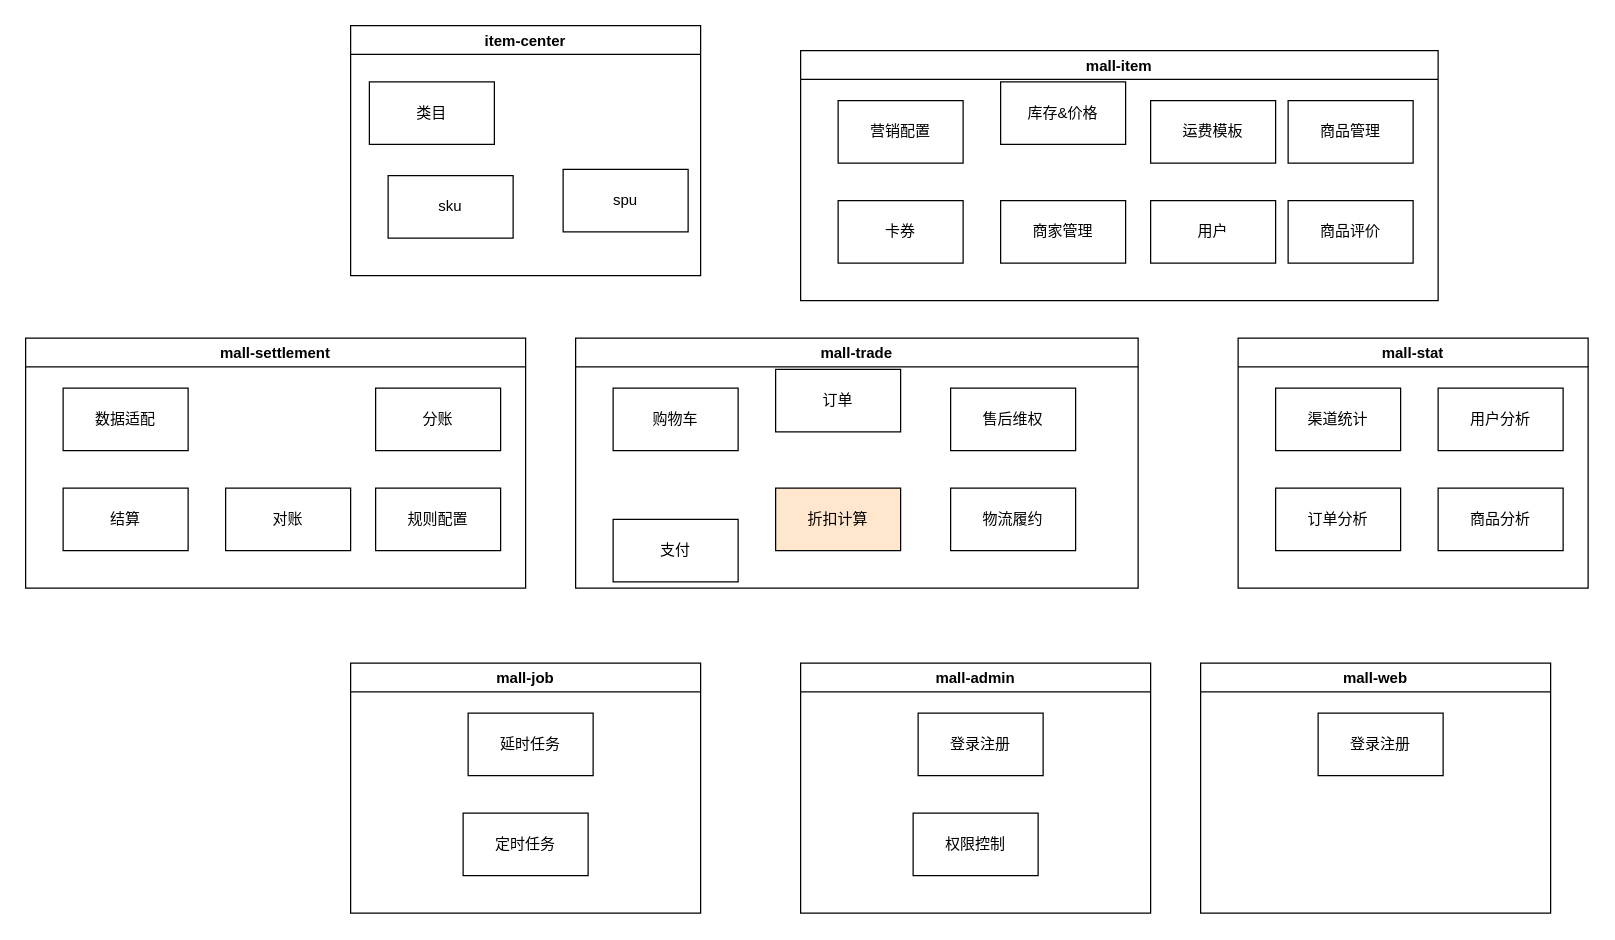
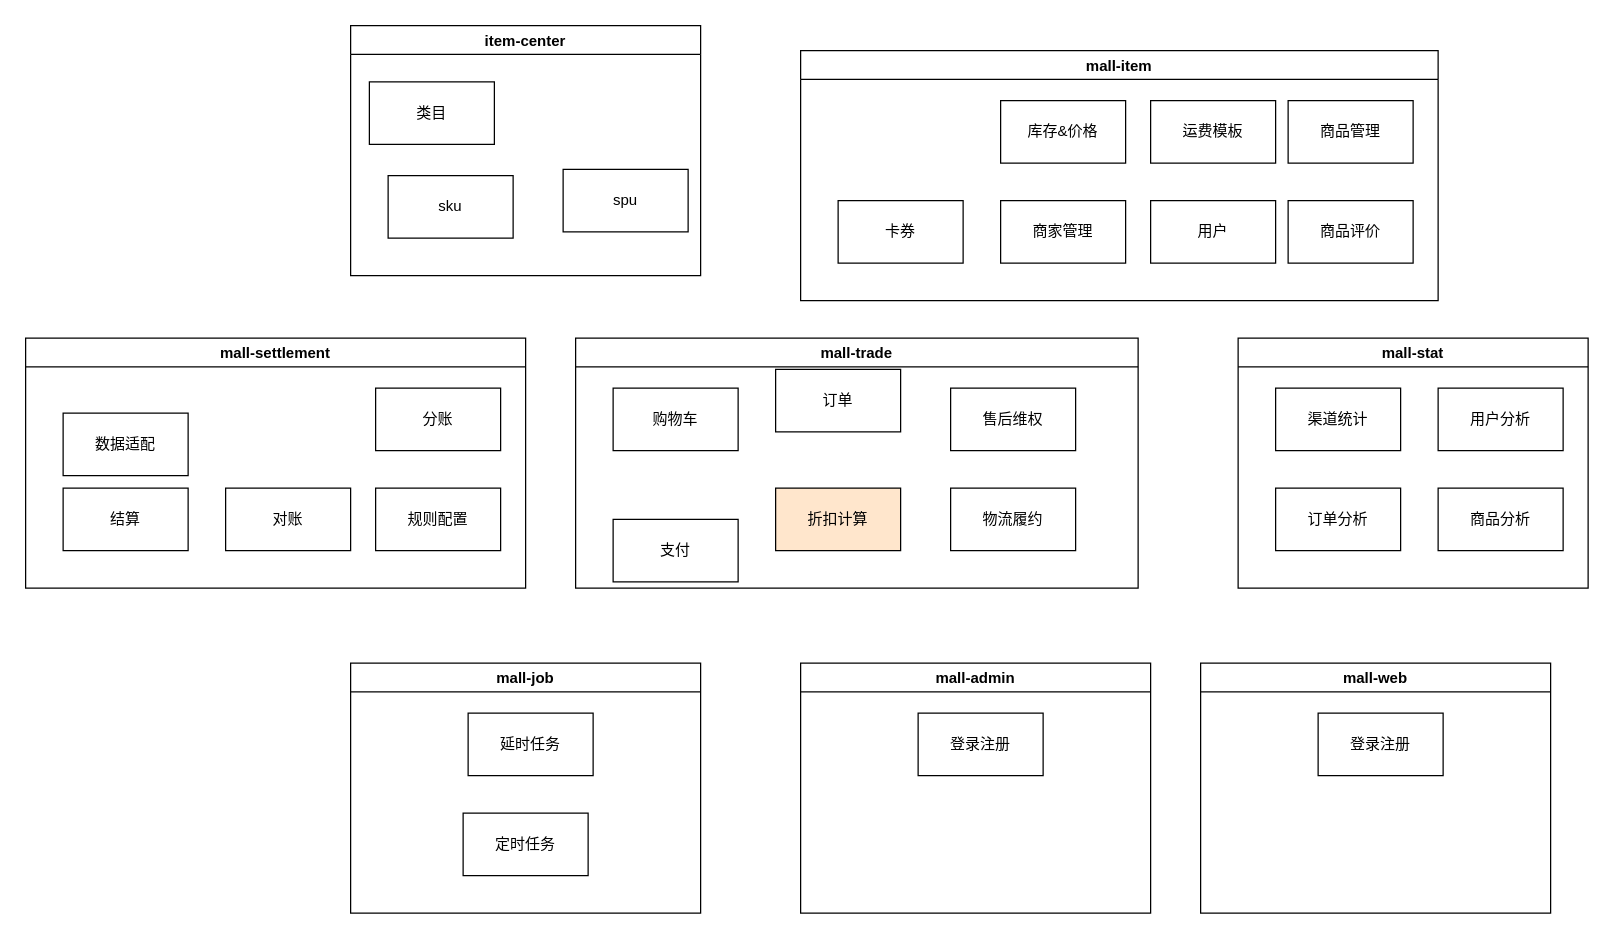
(1063, 113) -> (1063, 132)
(901, 132) -> none
(126, 419) -> (126, 444)
(976, 844) -> none
